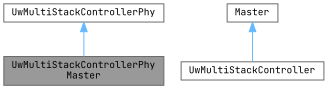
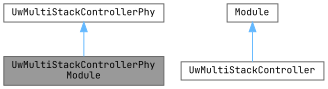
(253, 13) -> (253, 13)
(84, 71) -> (84, 71)
